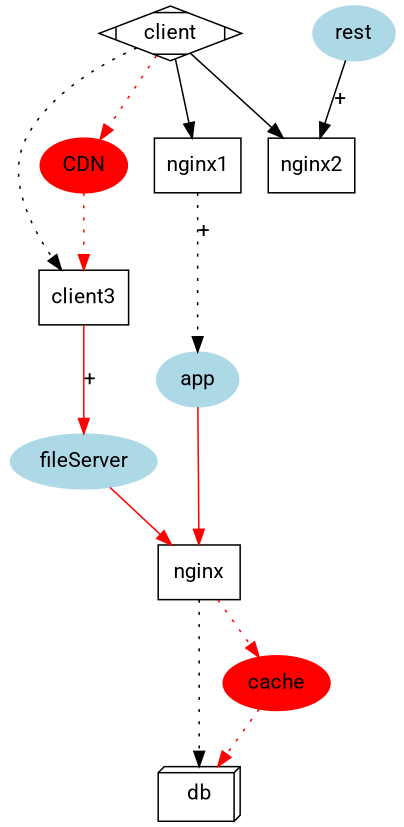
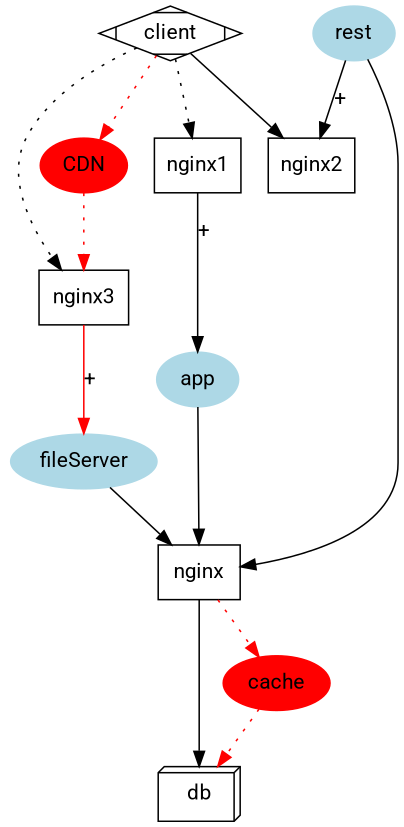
(182, 91) -> (182, 91)
(198, 265) -> (198, 265)
(84, 298) -> (84, 298)
none -> (398, 353)
(198, 468) -> (198, 468)
(135, 511) -> (135, 511)
(199, 675) -> (199, 675)
